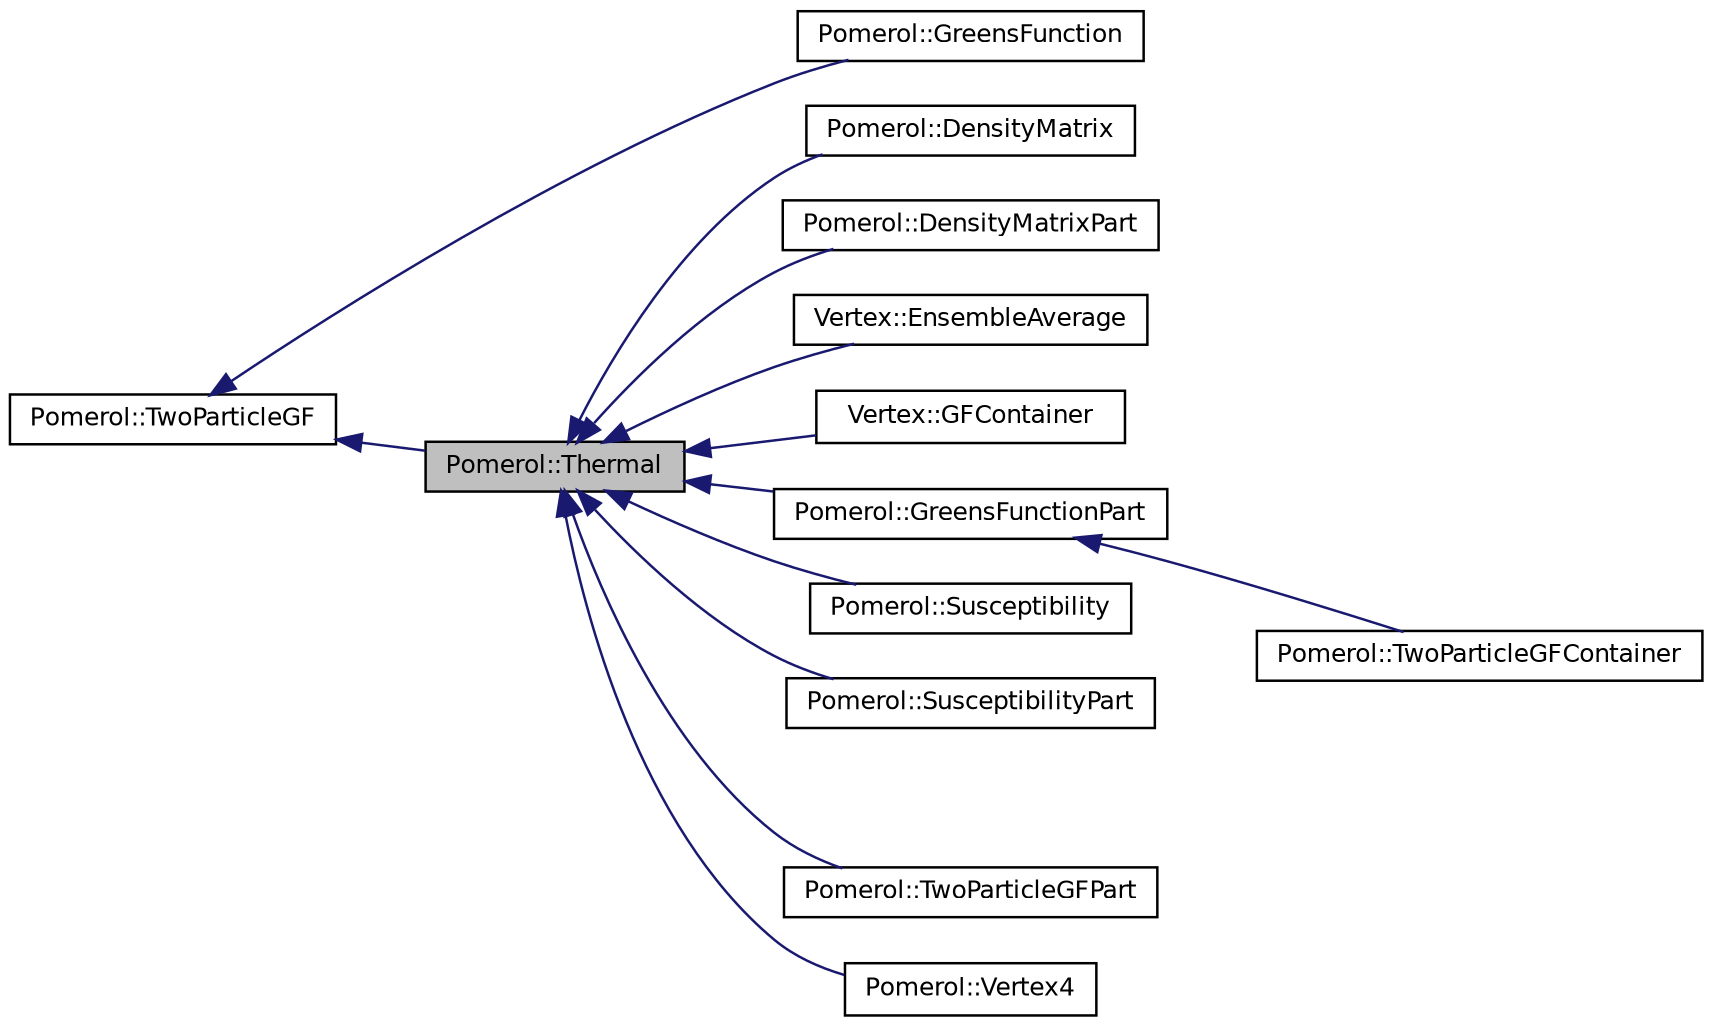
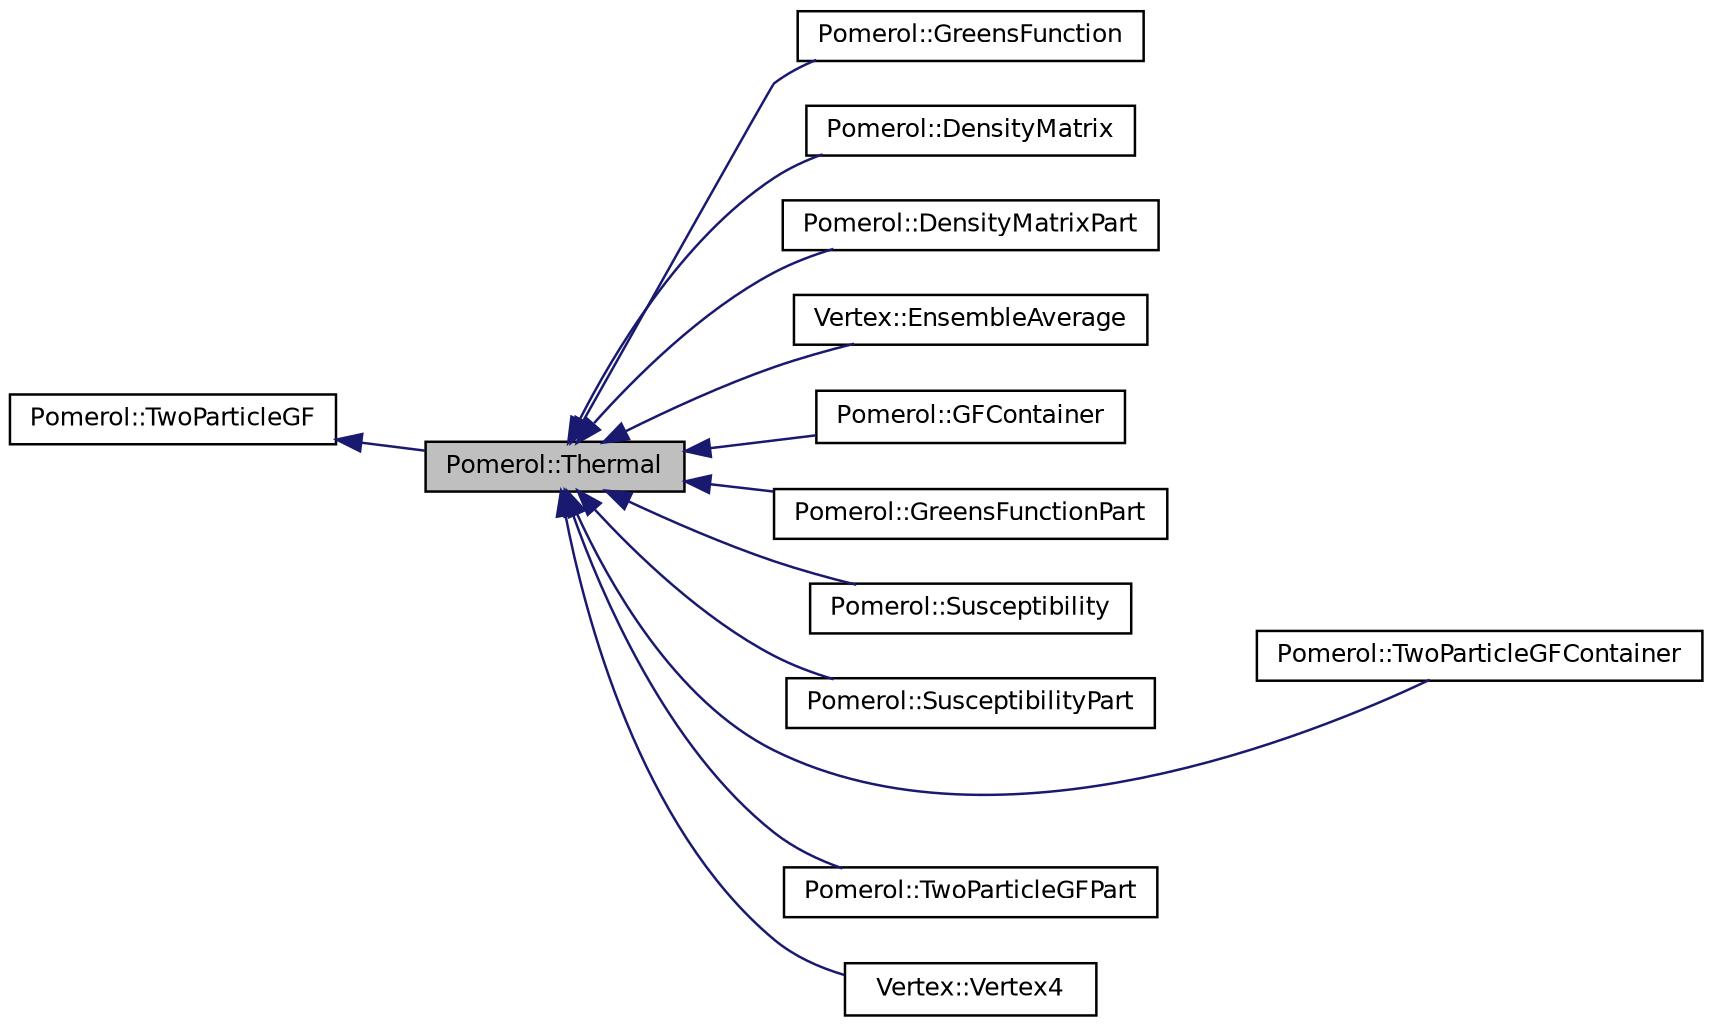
(530, 200) -> (690, 231)
(971, 417) -> (971, 417)
(1252, 586) -> (951, 794)
(971, 989) -> (971, 989)
